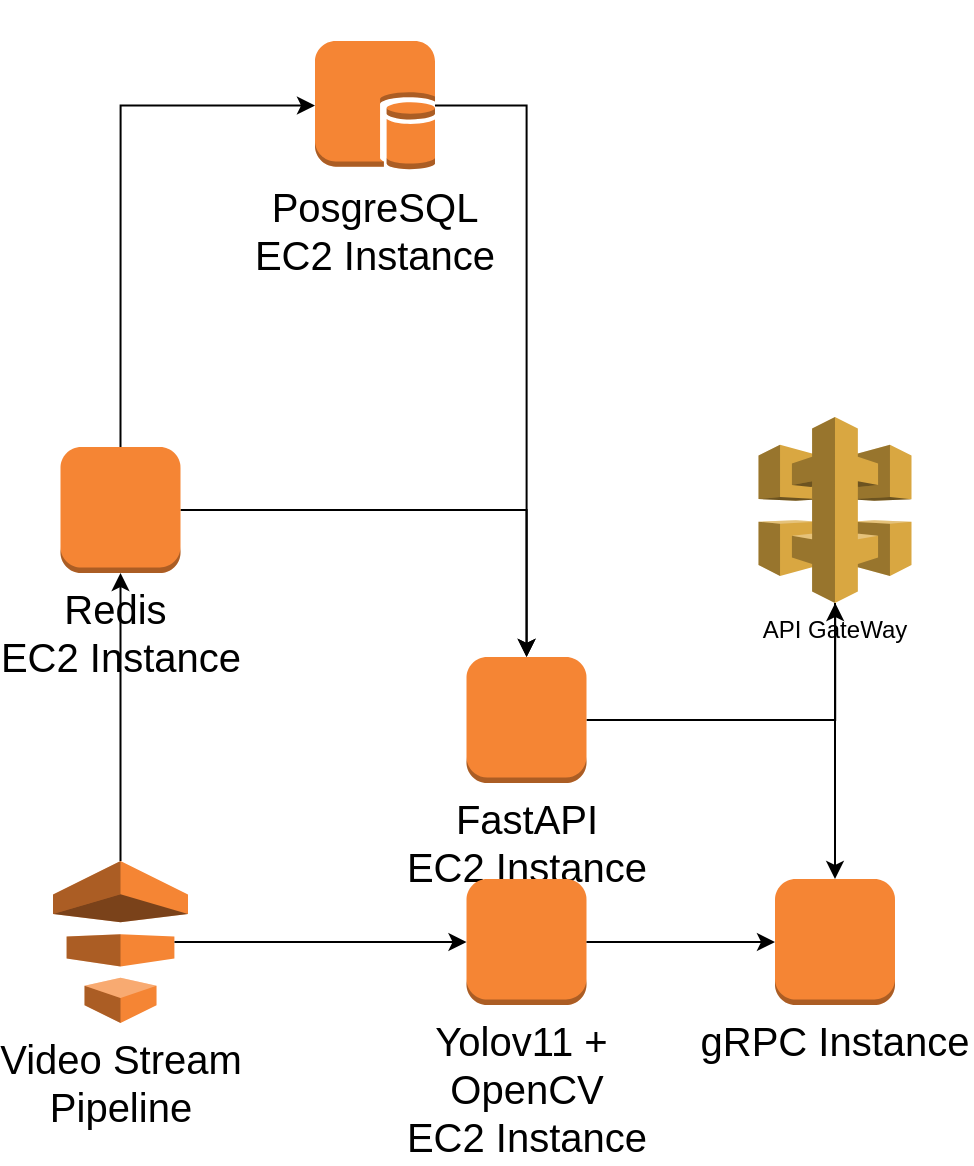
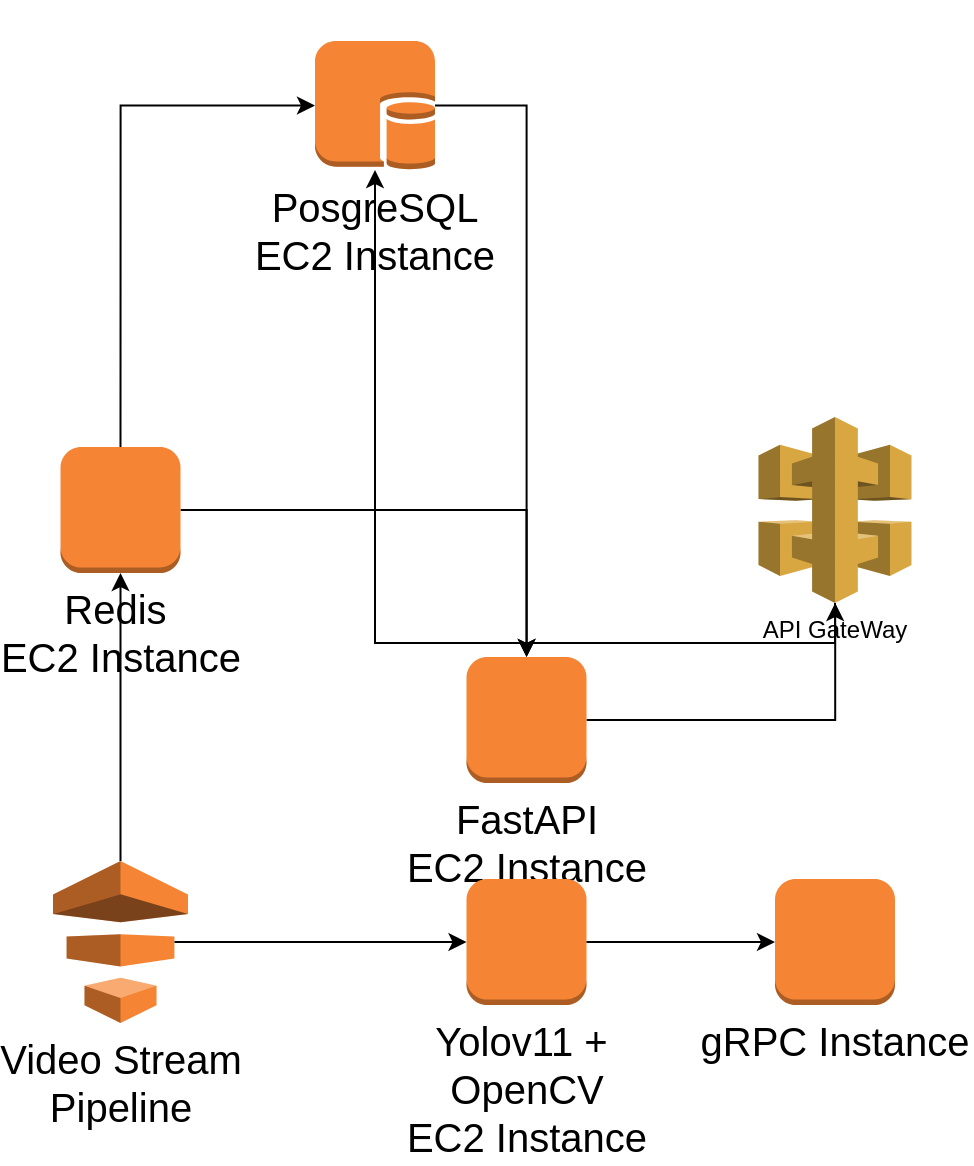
(835, 795) -> (375, 486)
